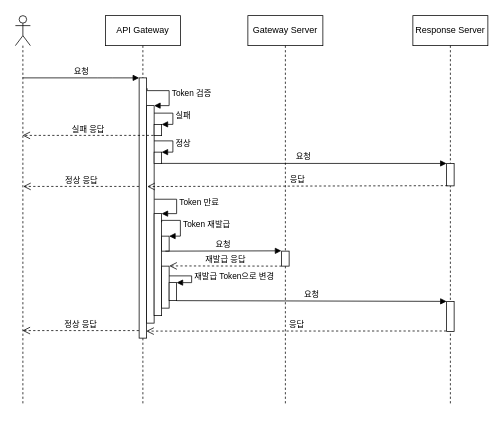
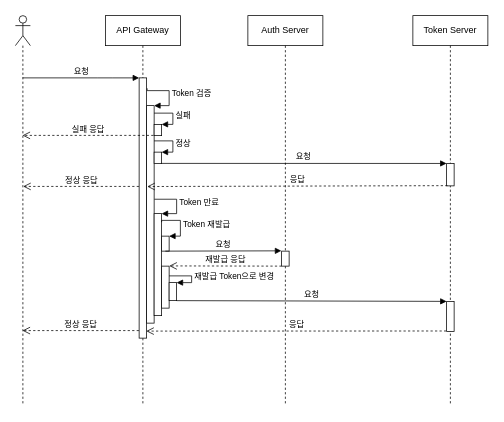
(285, 30) -> (285, 30)
(450, 30) -> (450, 30)
